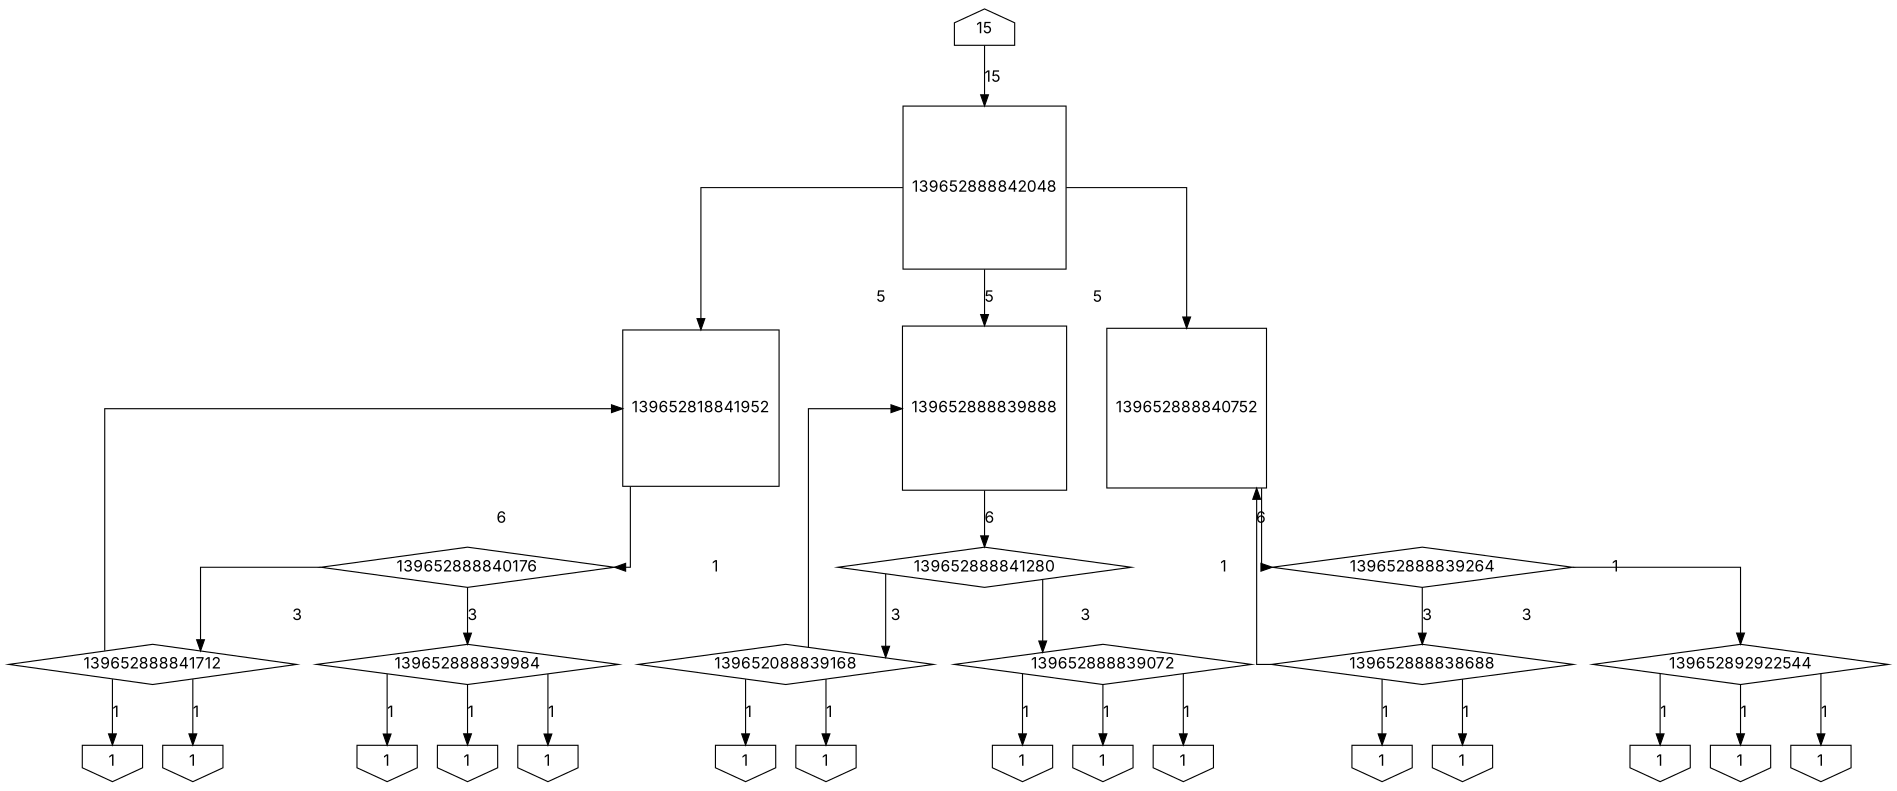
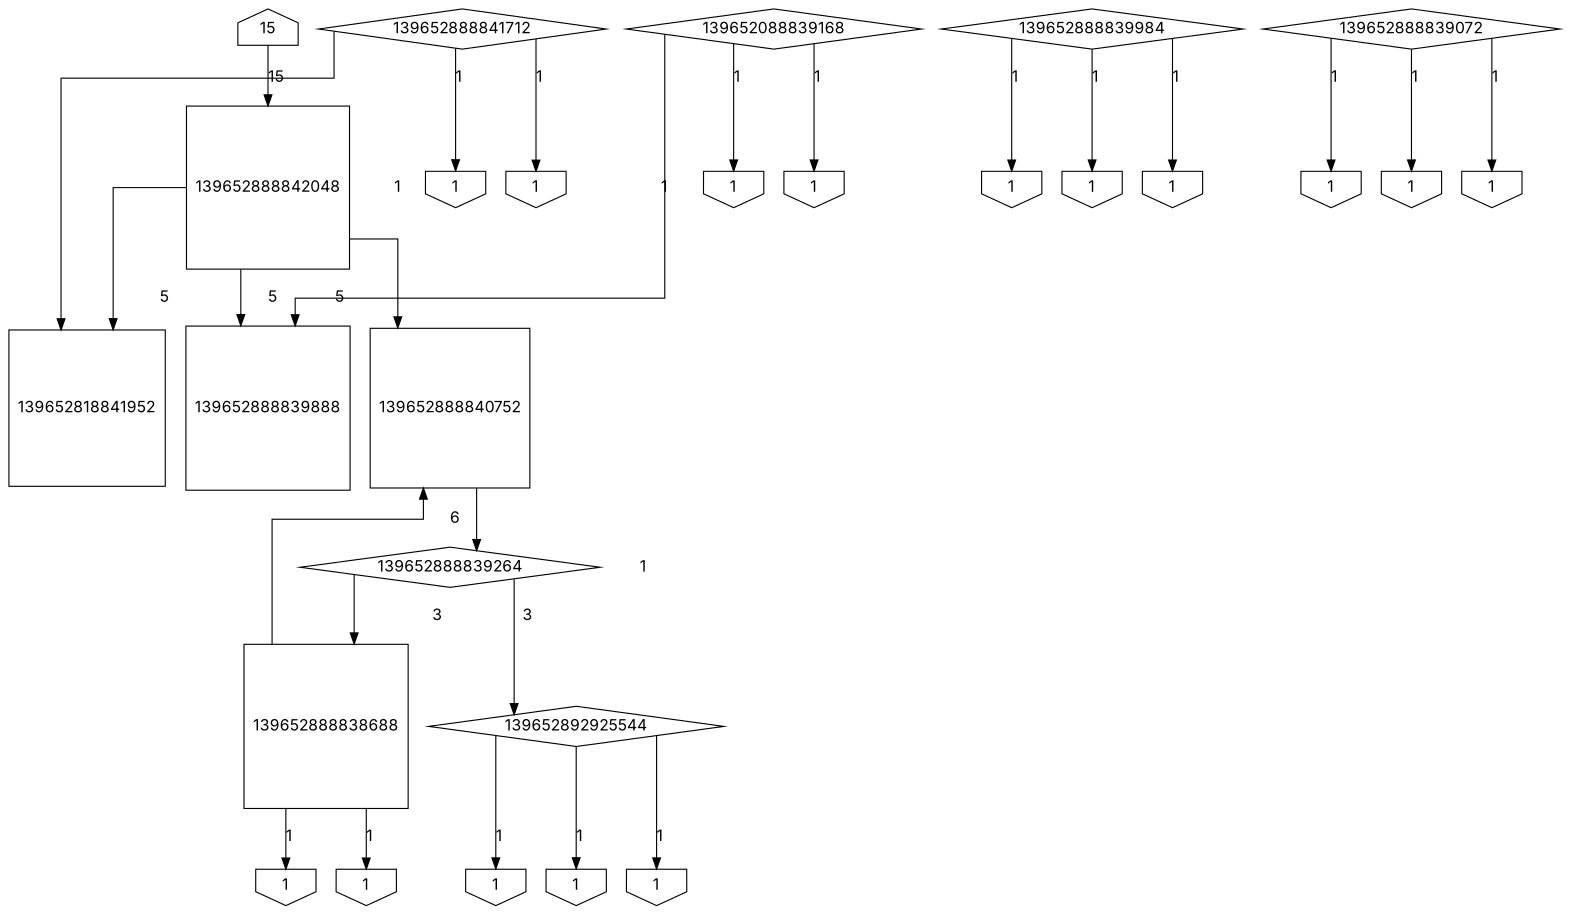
(468, 567) -> none
(985, 567) -> none
(1422, 664) -> (326, 726)
(1741, 664) -> (576, 726)
